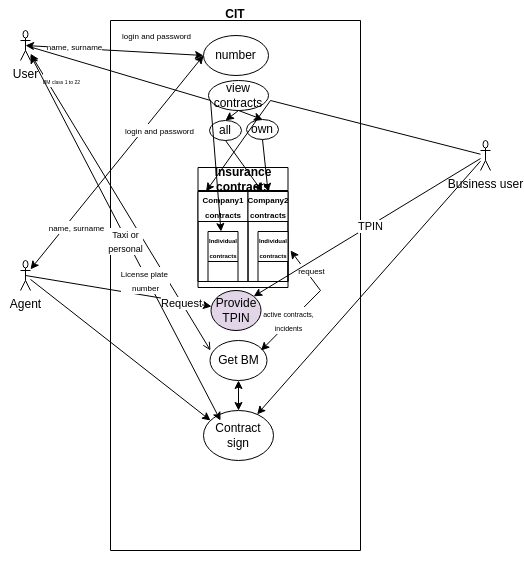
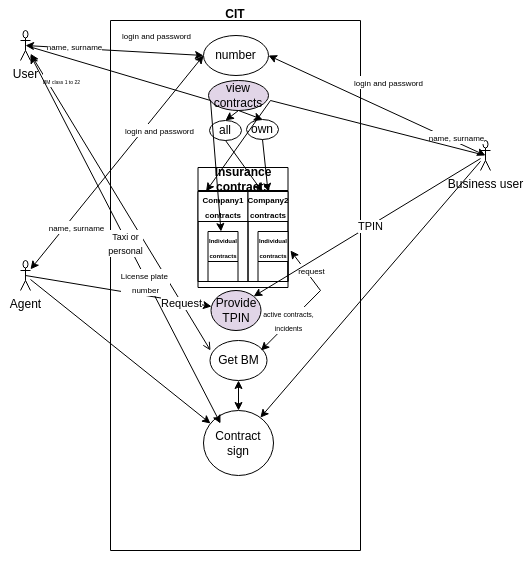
none -> (354, 95)
(239, 96) -> (239, 96)
(239, 436) -> (239, 443)
